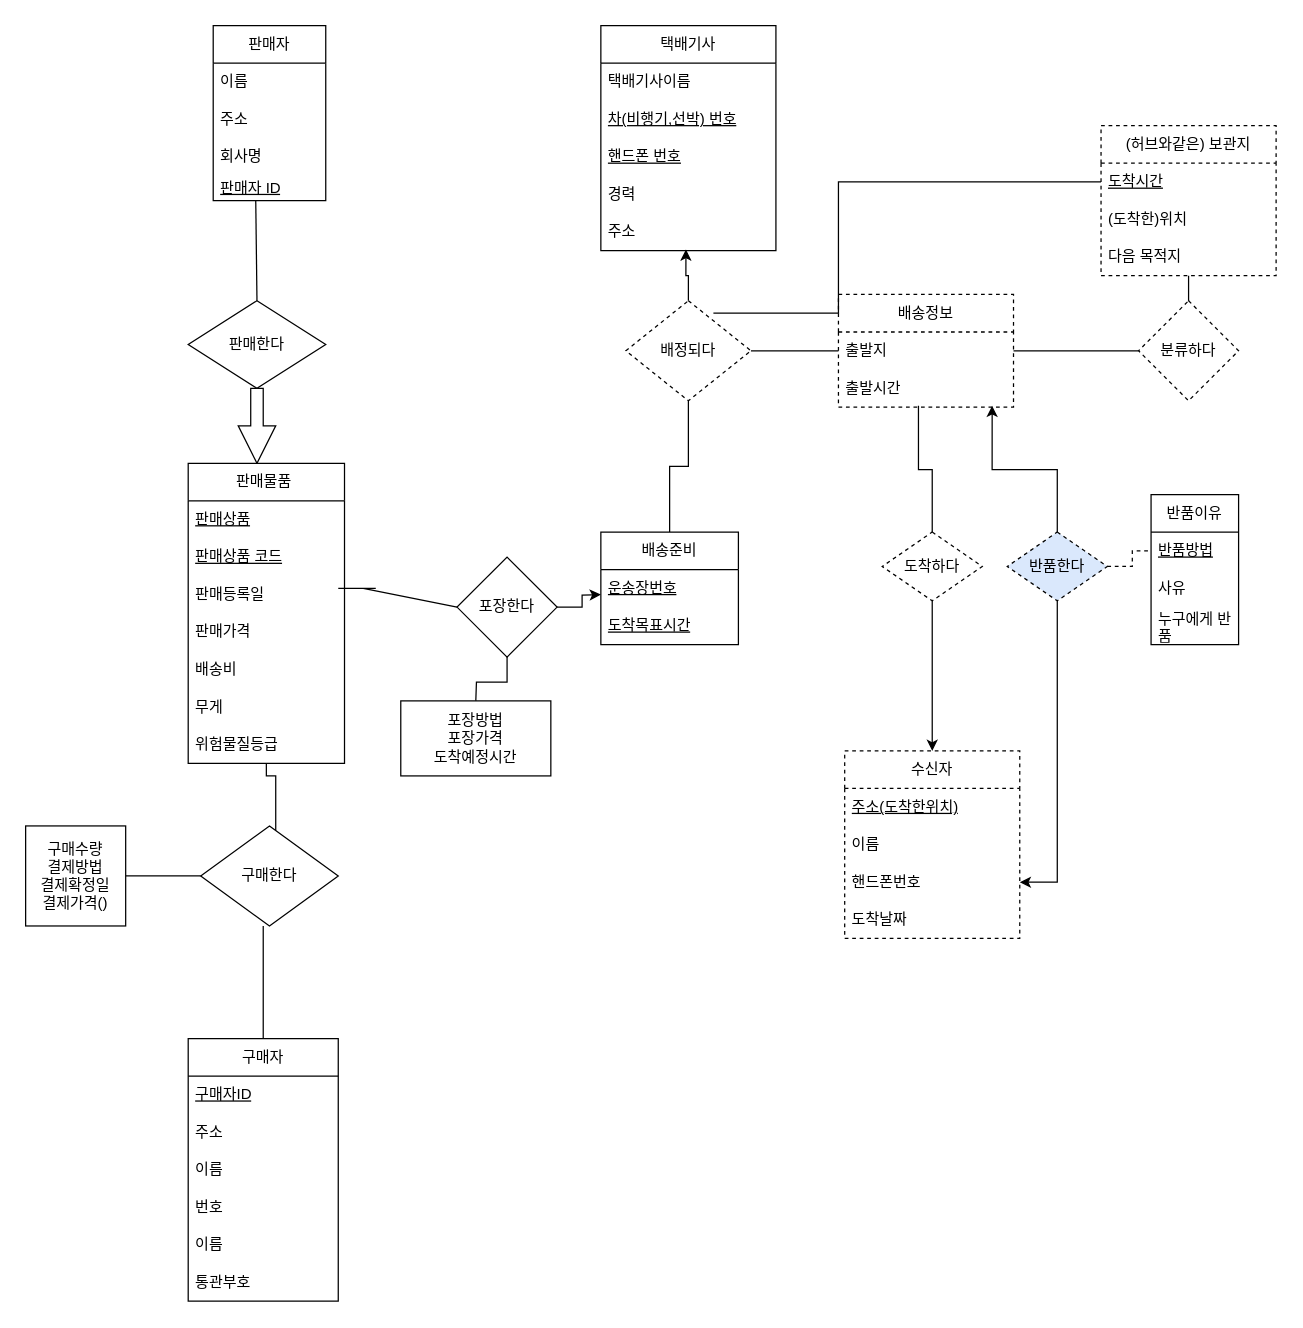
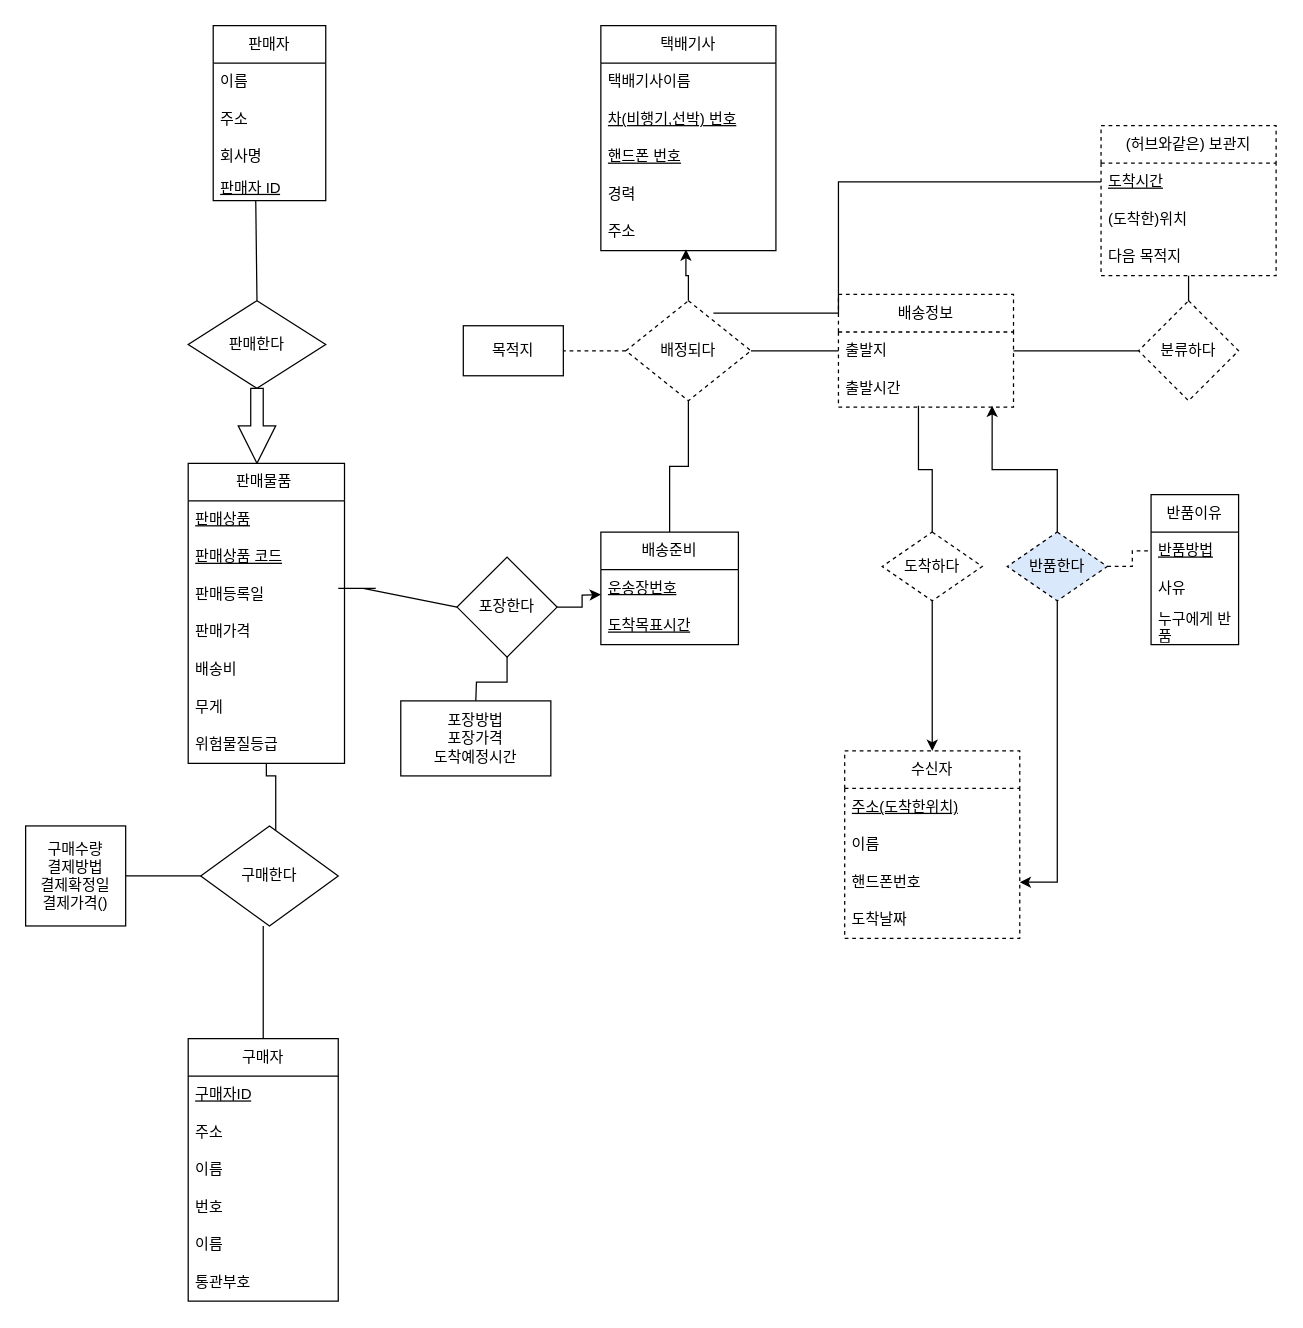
none -> (513, 351)
none -> (594, 351)
